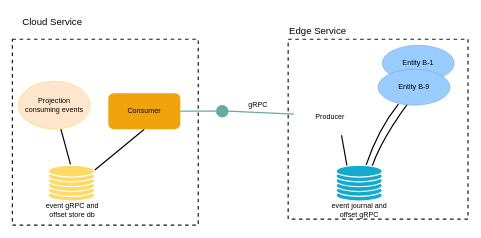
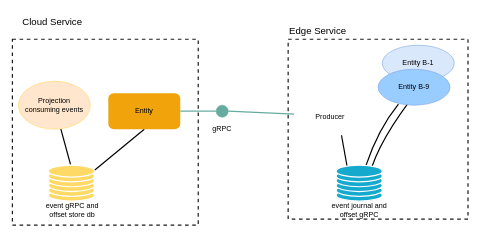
(419, 63) -> (419, 63)
(258, 105) -> (222, 129)
(144, 111) -> (144, 111)
